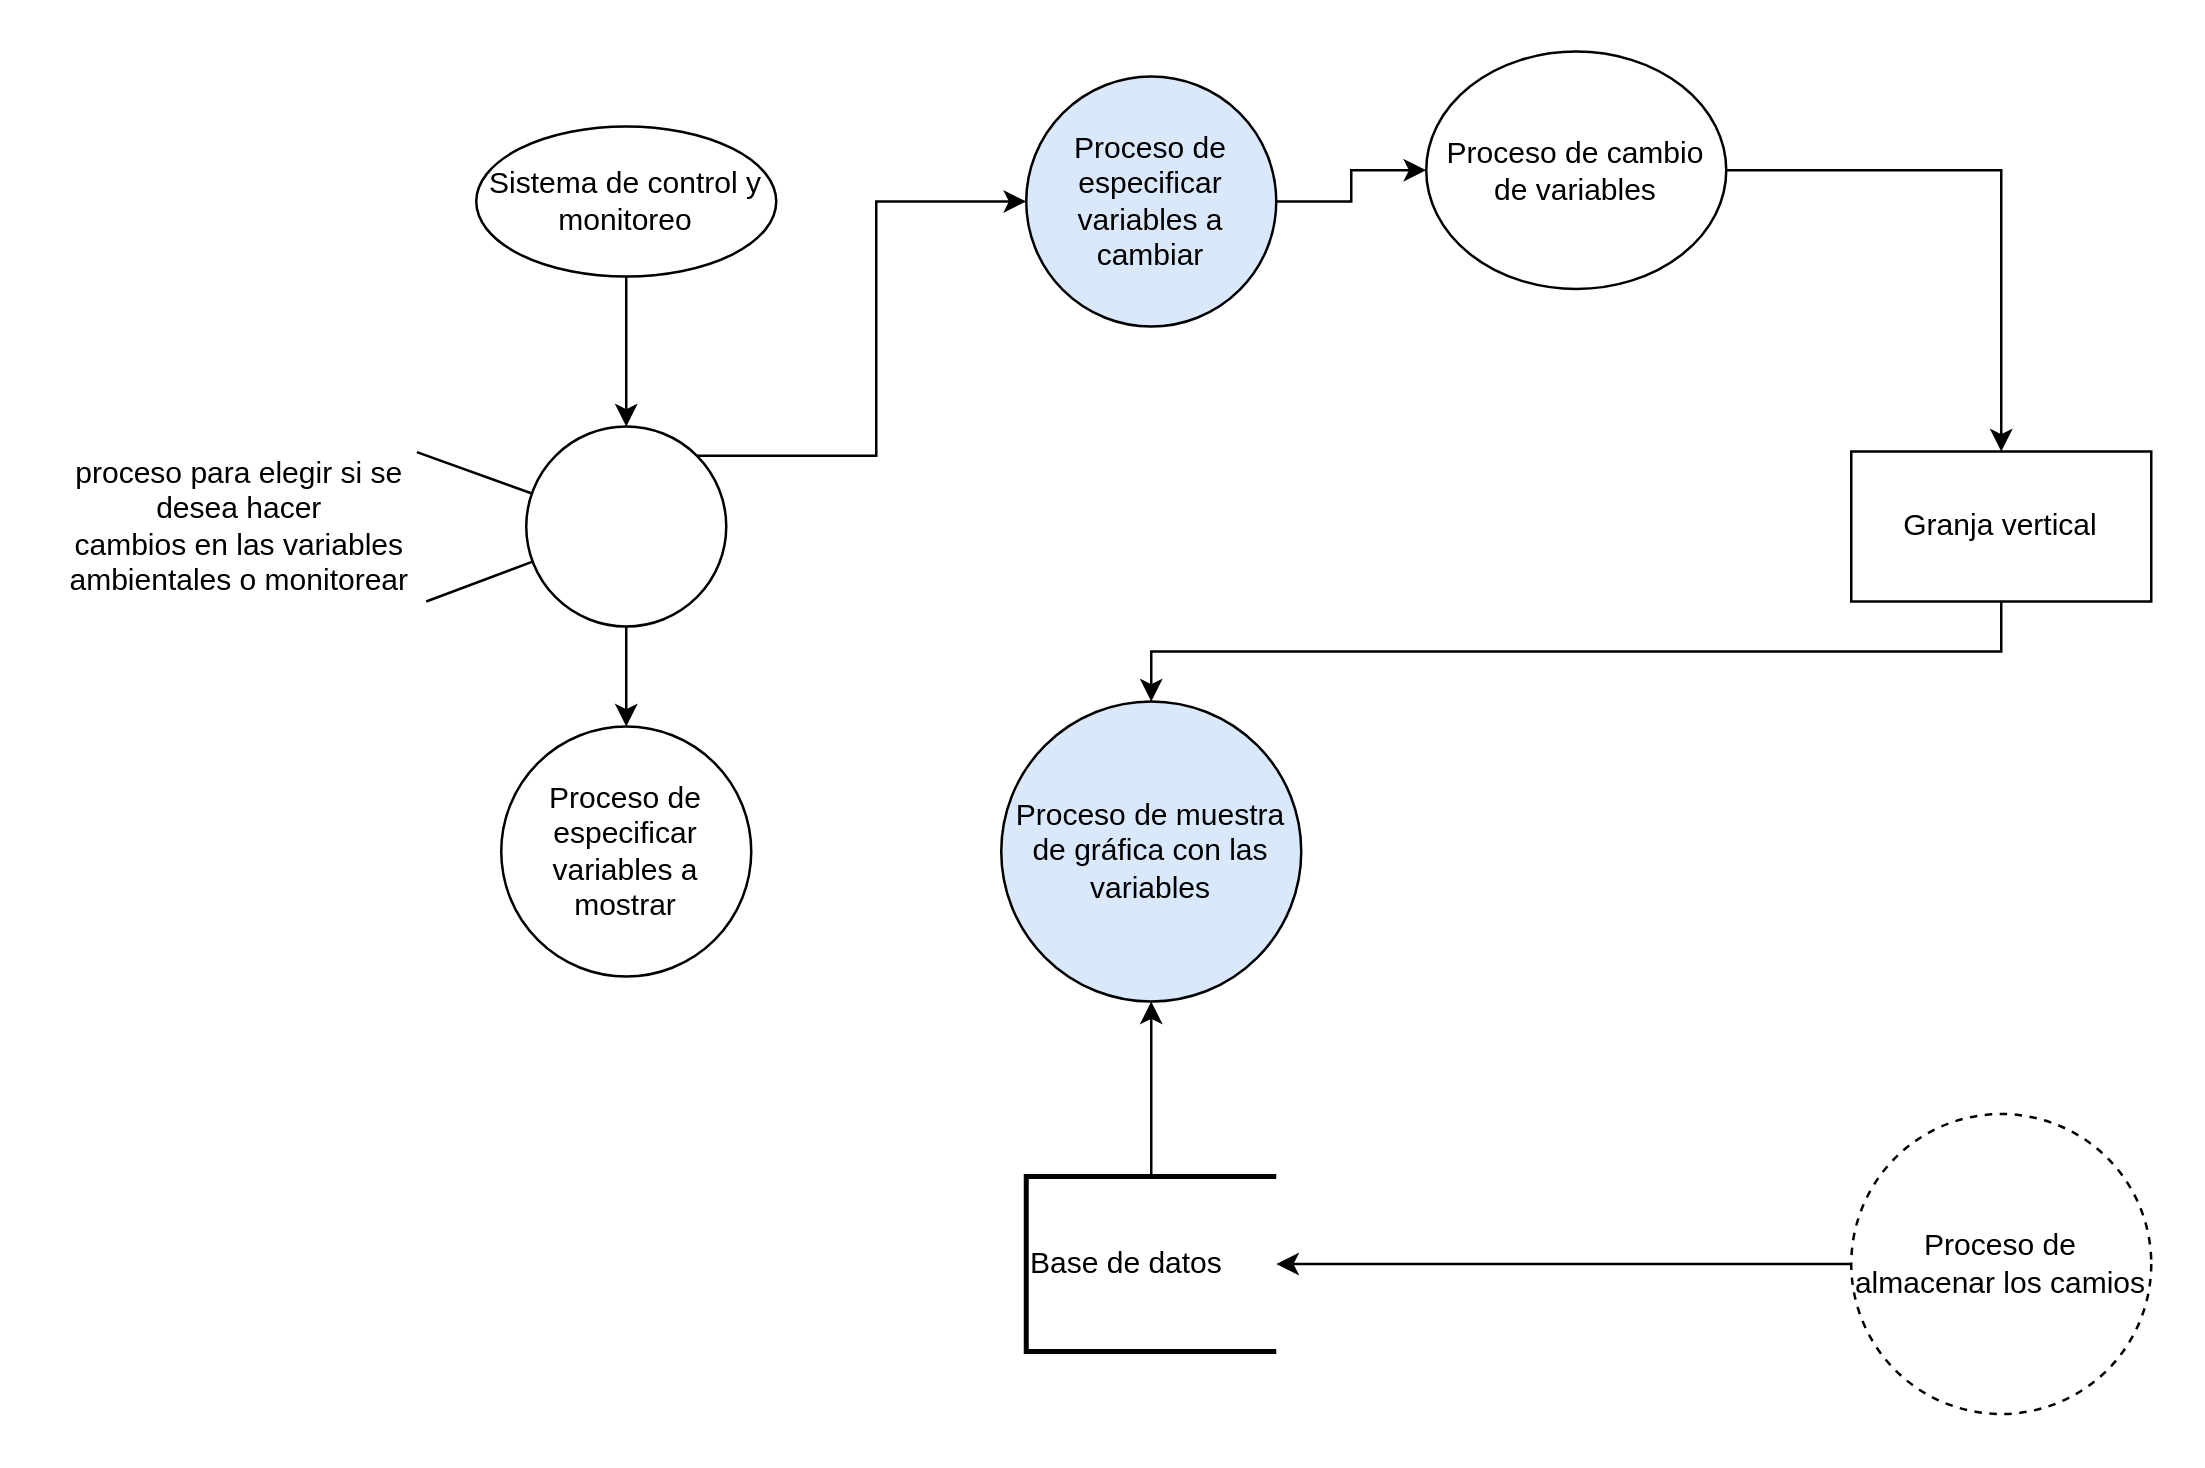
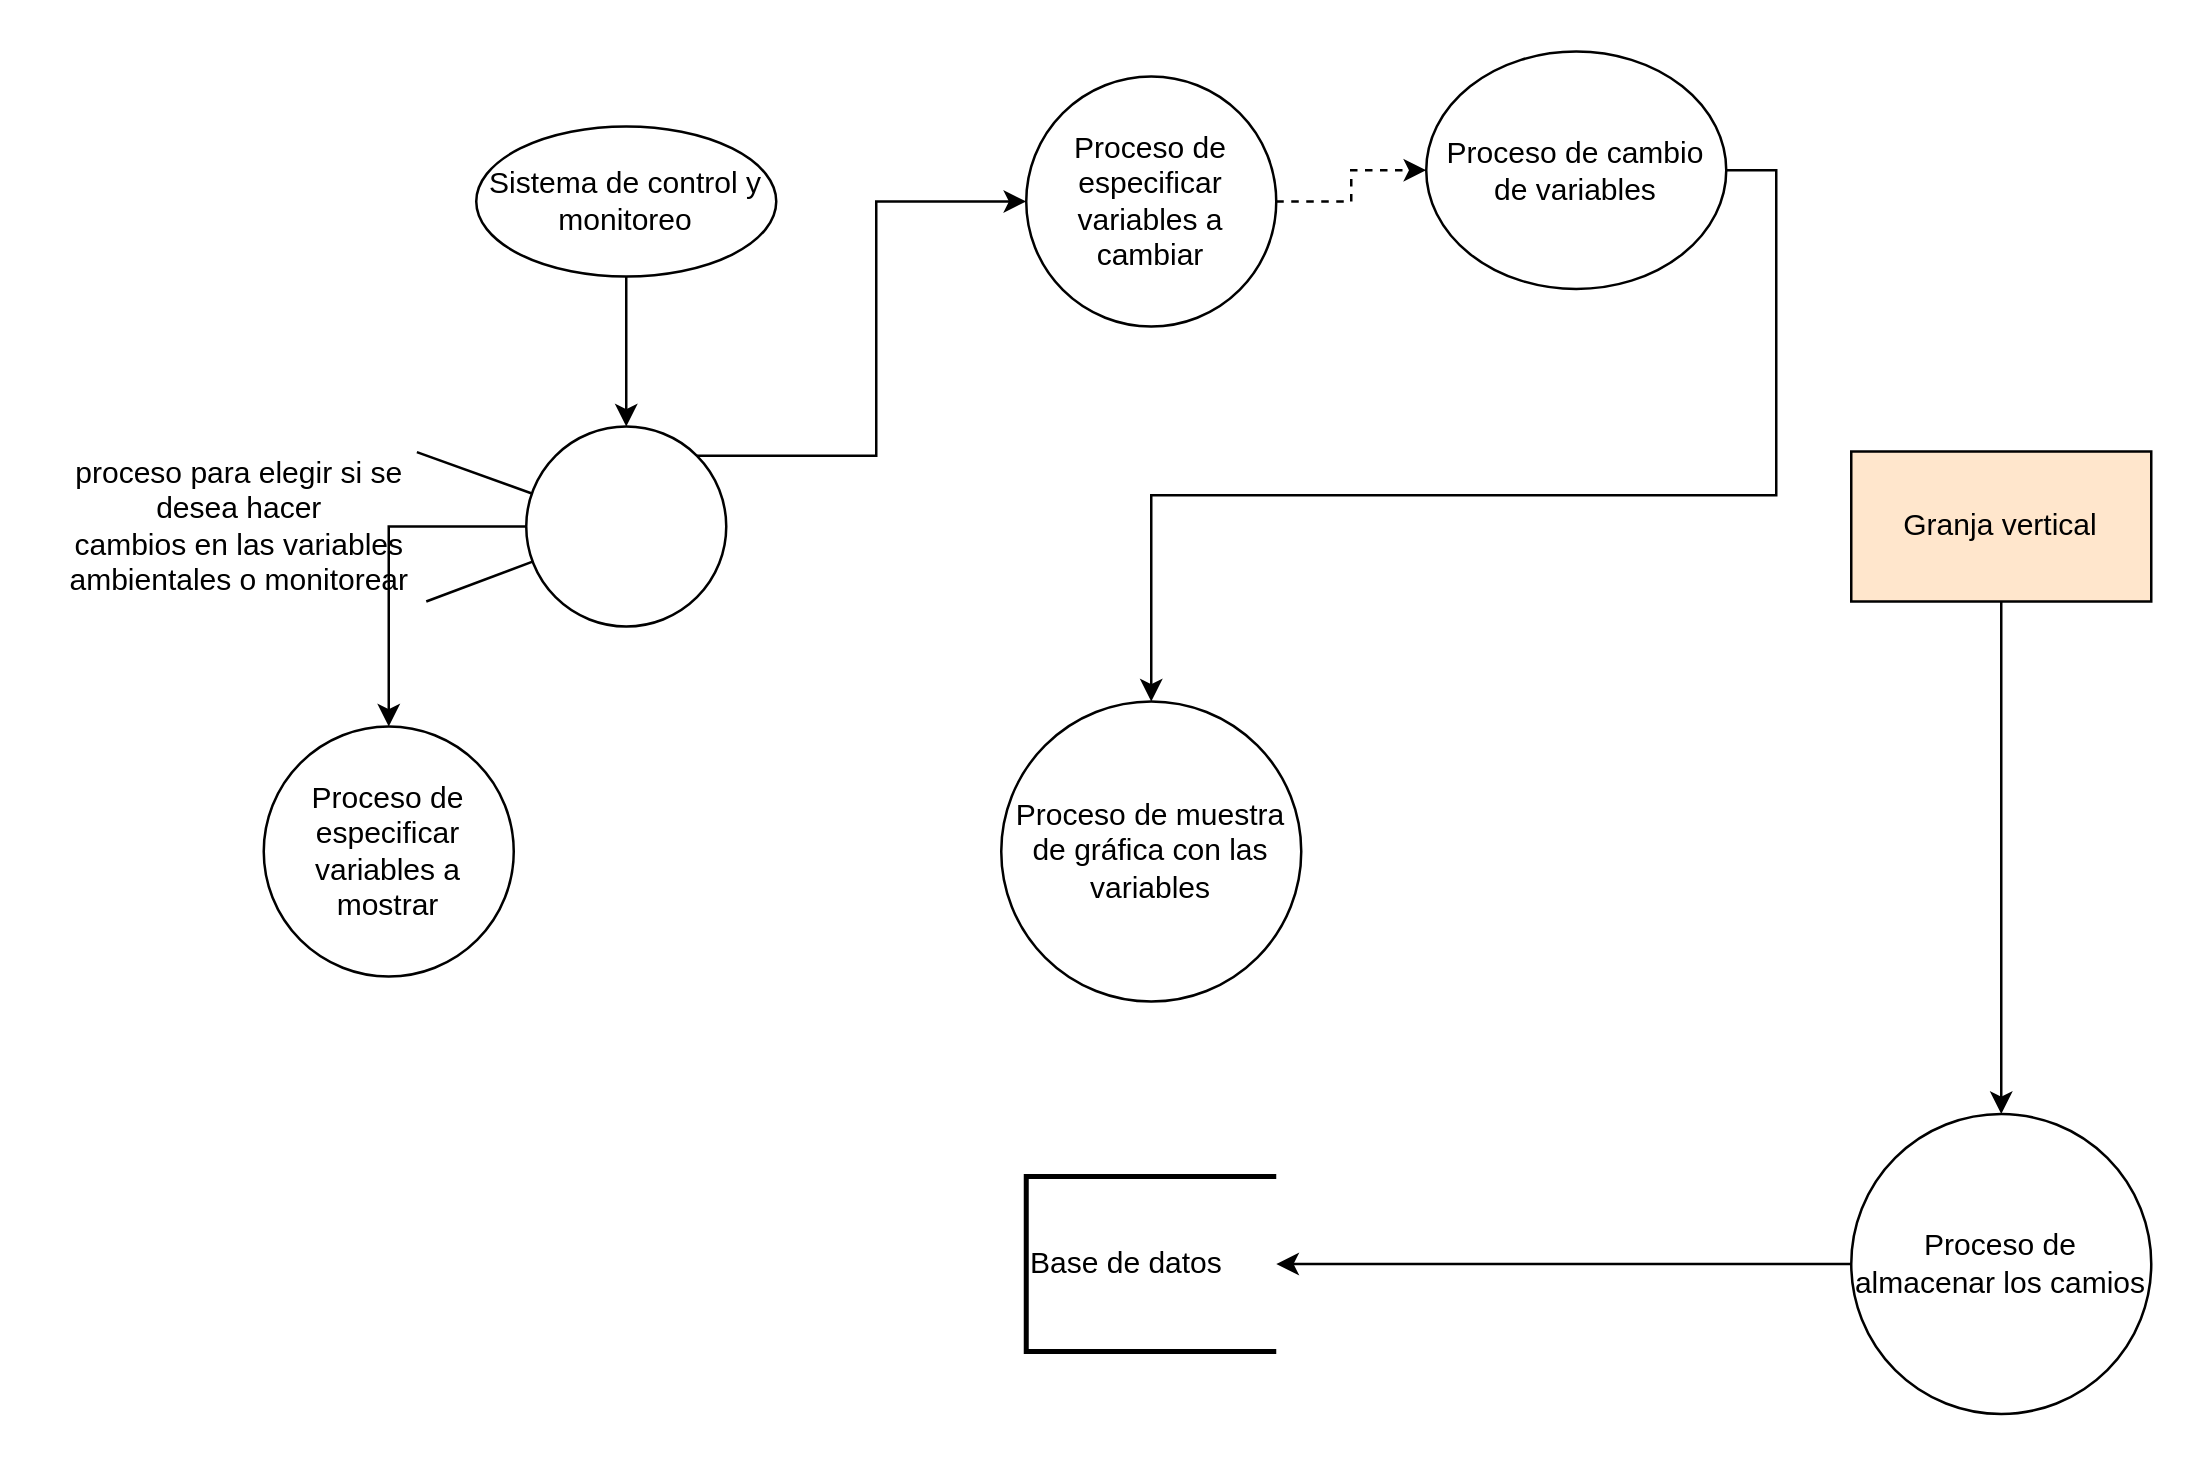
(2001, 188) -> (1552, 495)
(1351, 191) -> (1351, 191)
(1151, 201) -> (1151, 201)
(2001, 526) -> (2001, 526)
(1580, 651) -> (2001, 873)
(626, 851) -> (389, 851)
(1151, 851) -> (1151, 851)
(1151, 1094) -> none
(2001, 1264) -> (2001, 1264)
